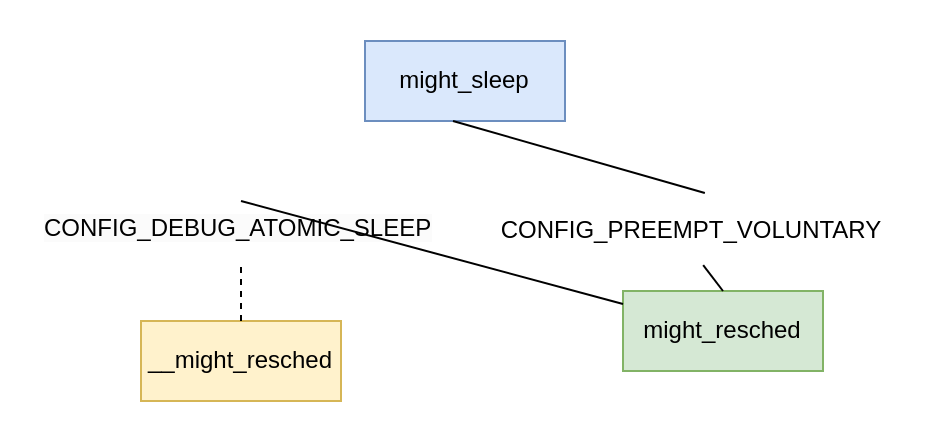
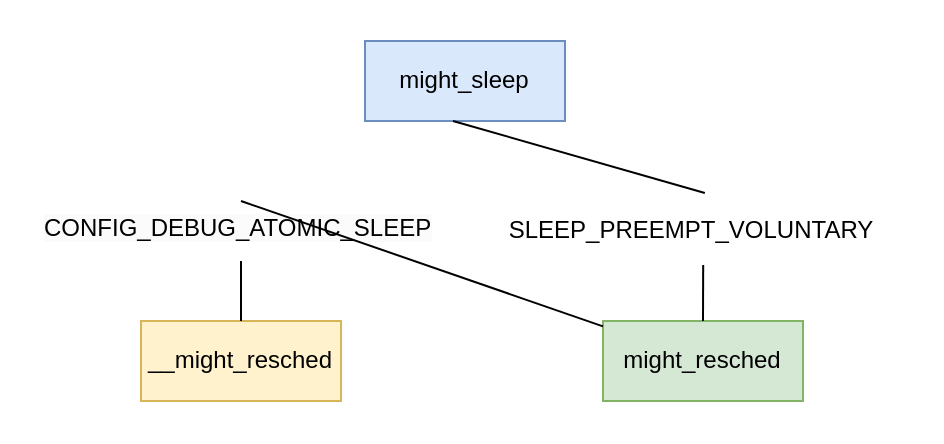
(692, 231) -> (692, 231)
(241, 289) -> (241, 289)
(723, 331) -> (703, 361)
